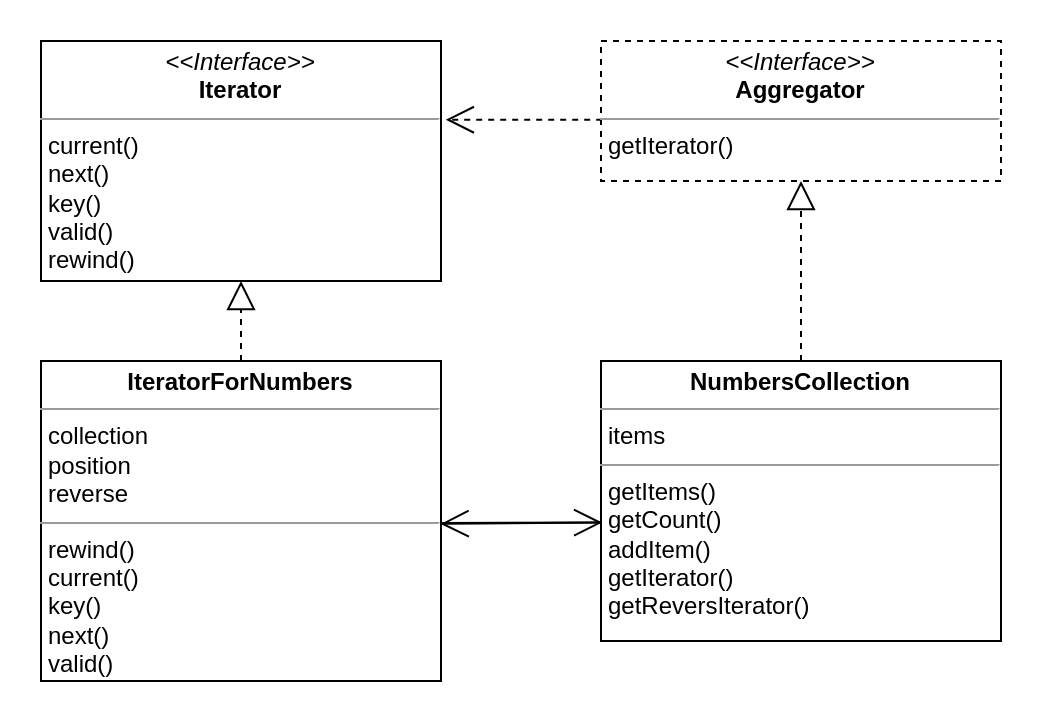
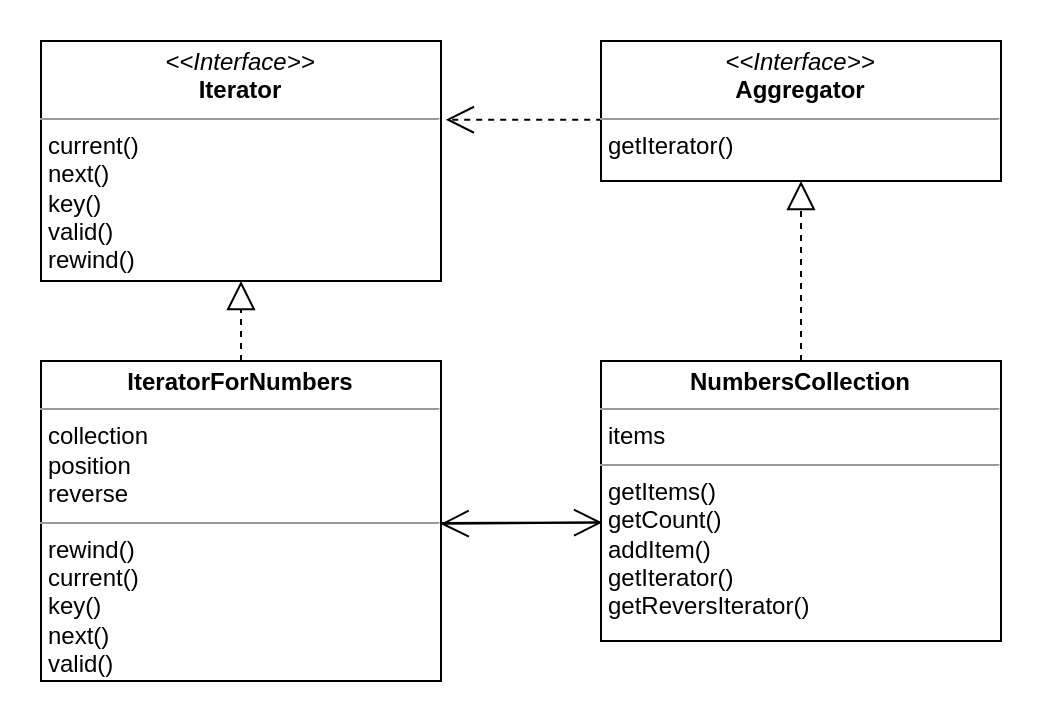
(801, 111) -> (801, 111)
